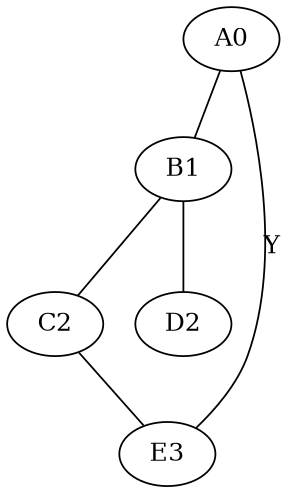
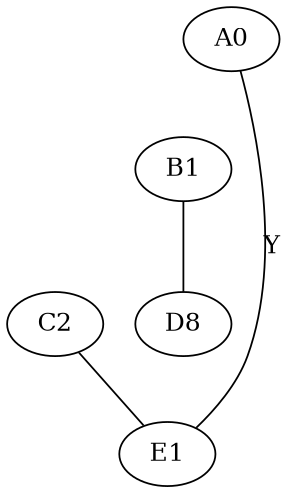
(207, 104) -> none
(119, 247) -> none
(183, 324) -> (183, 324)
(167, 454) -> (167, 454)
